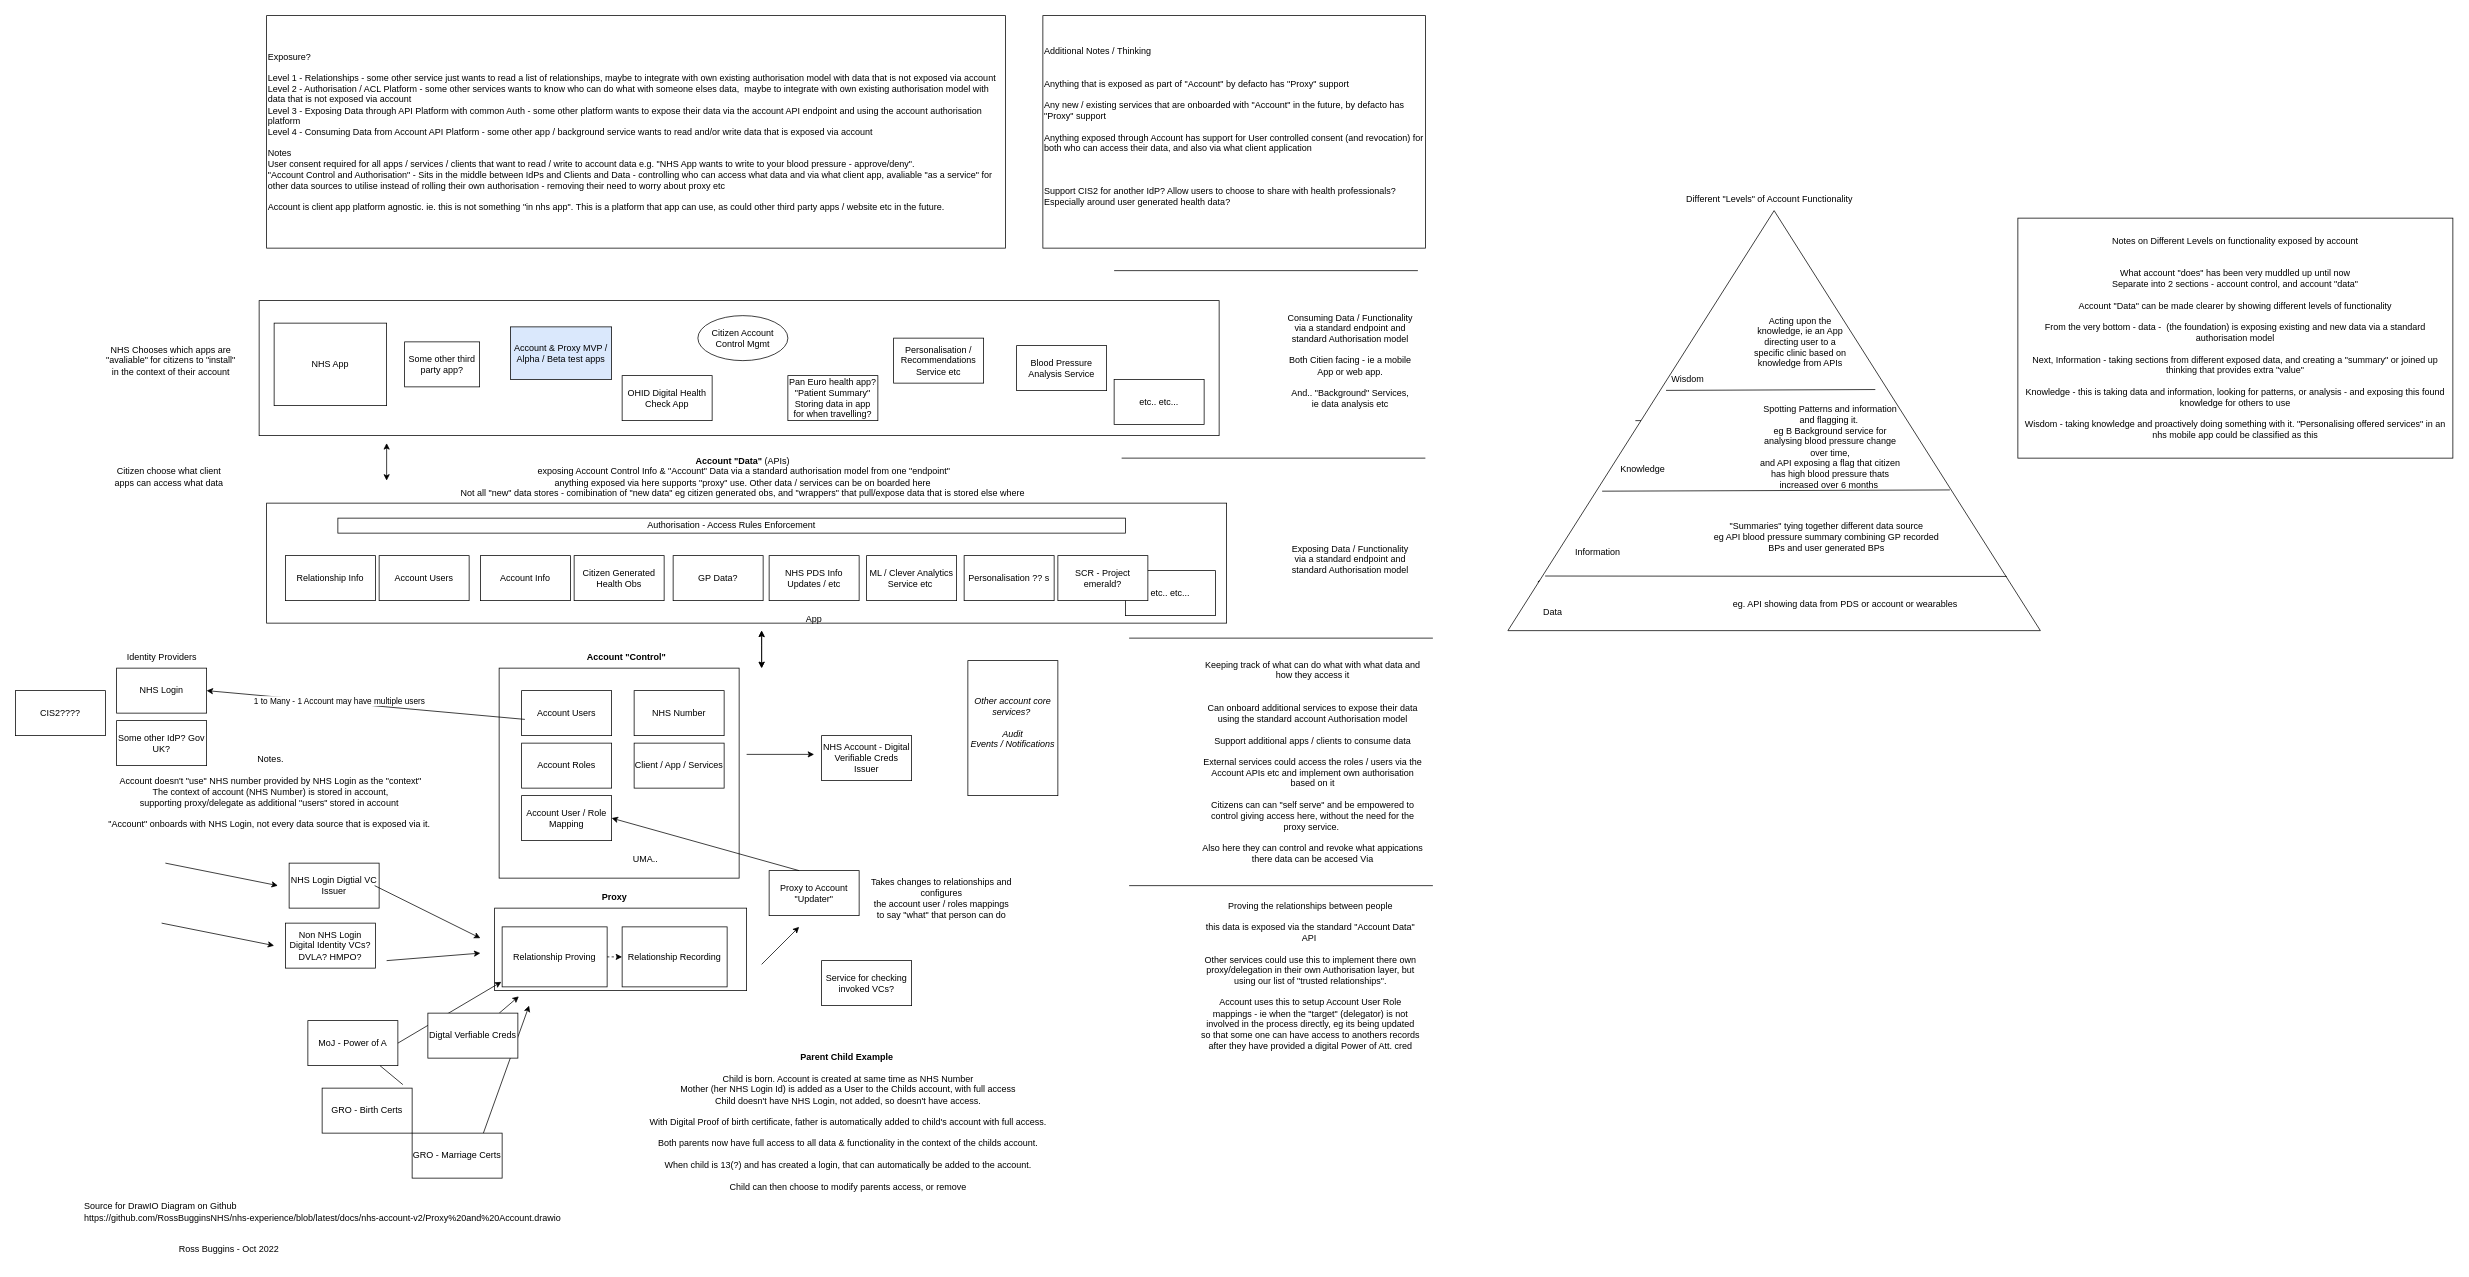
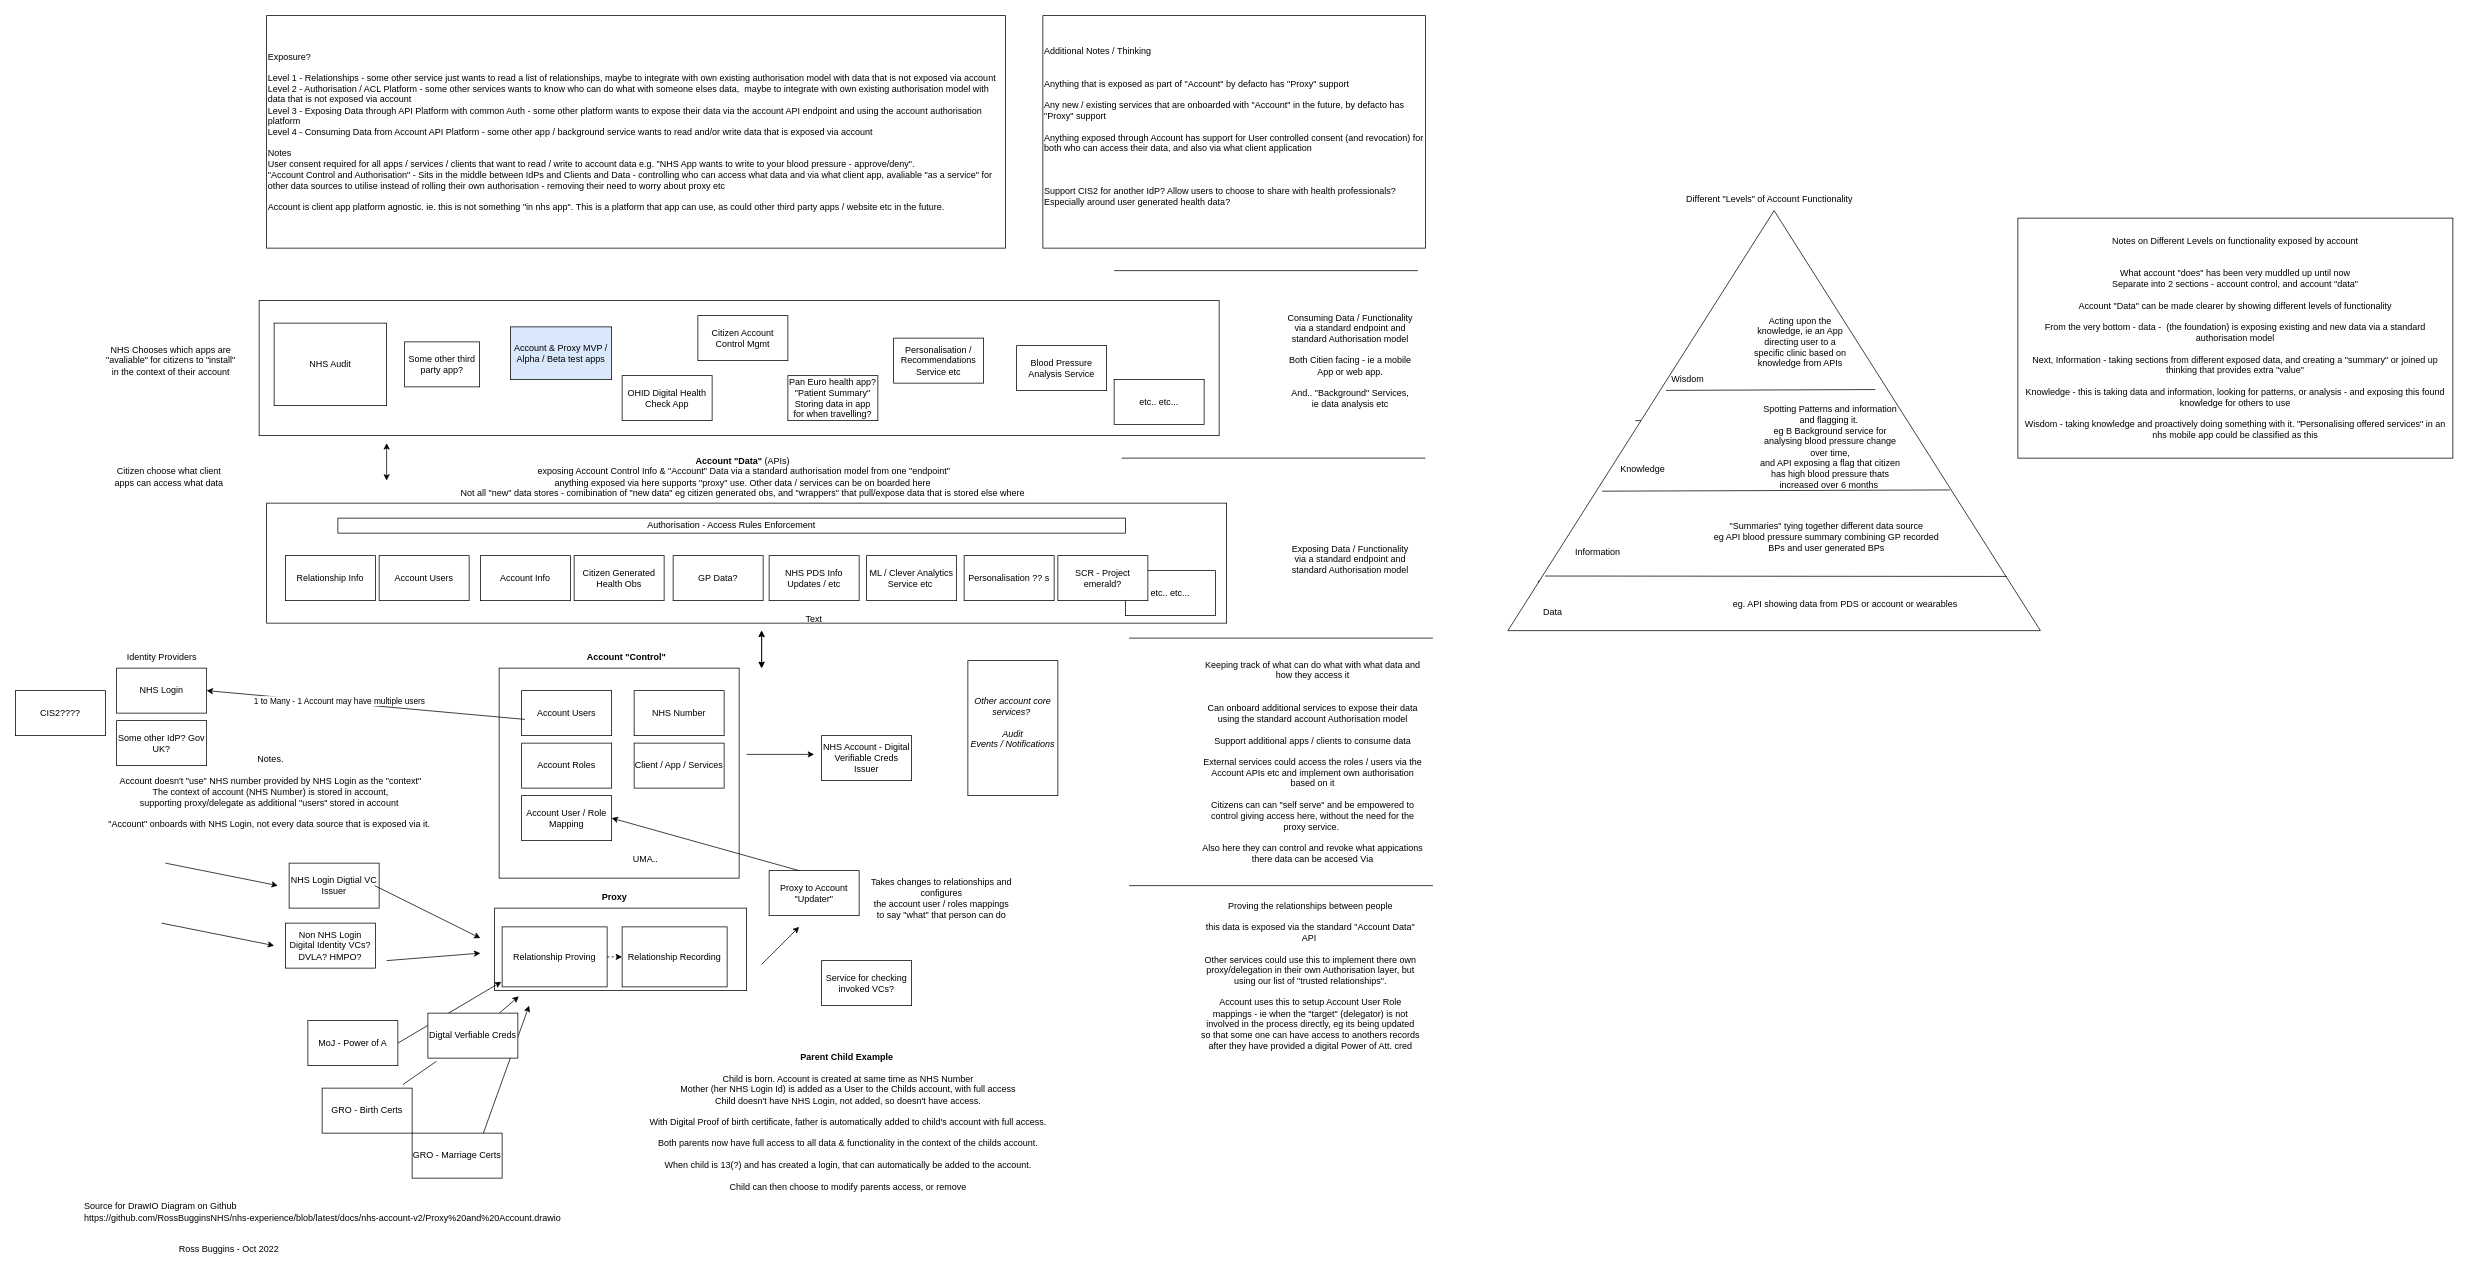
(743, 338) -> (743, 338)
(330, 364) -> (330, 364)
(814, 619) -> (814, 619)
(392, 1075) -> (420, 1073)
